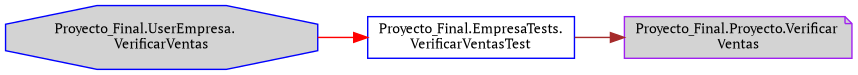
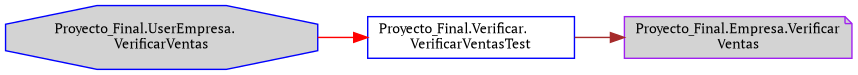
(471, 37) -> (471, 37)
(738, 37) -> (738, 37)
